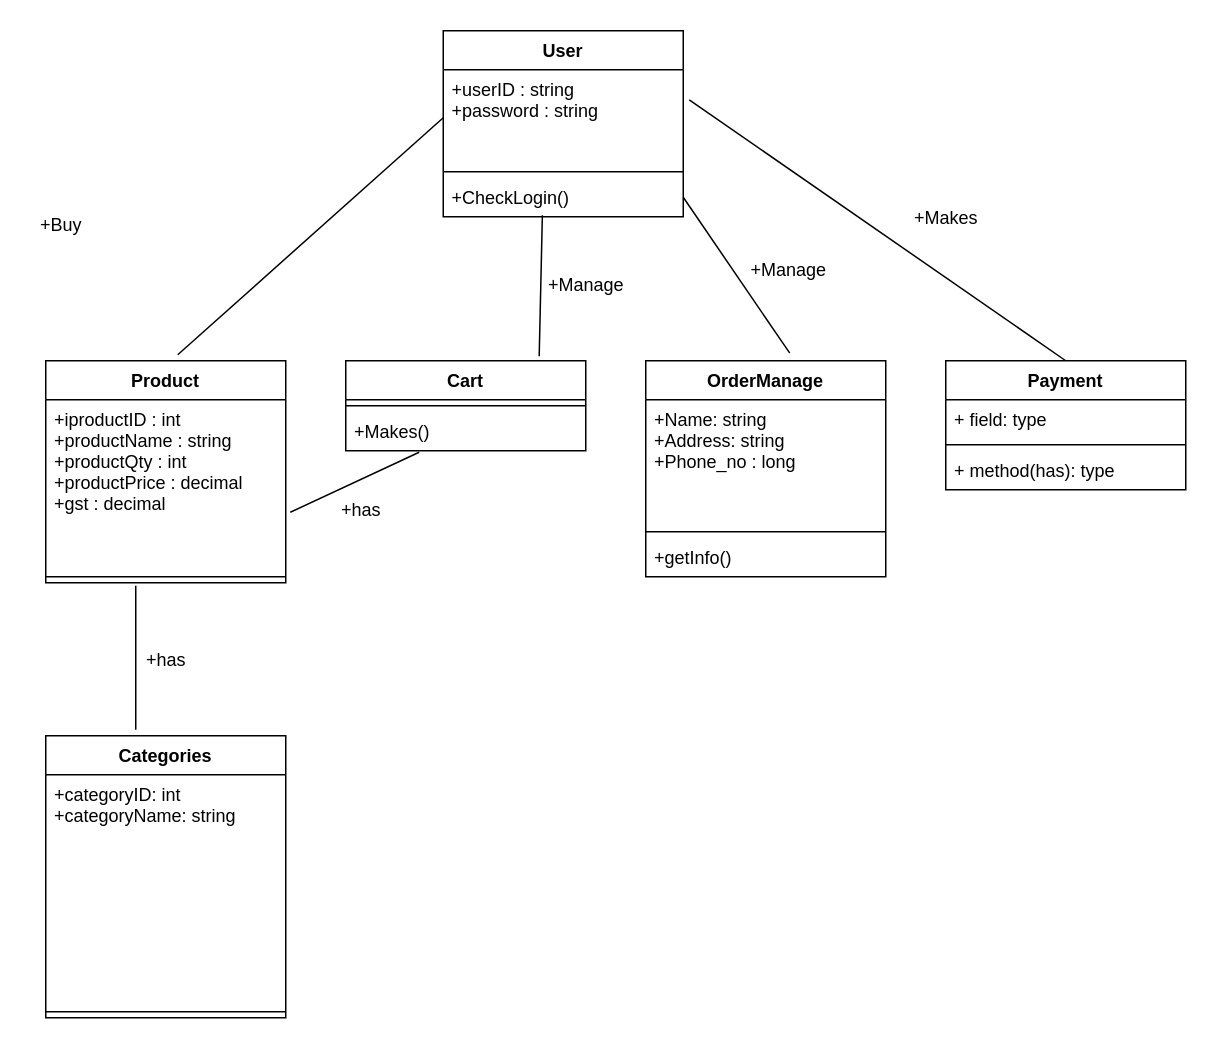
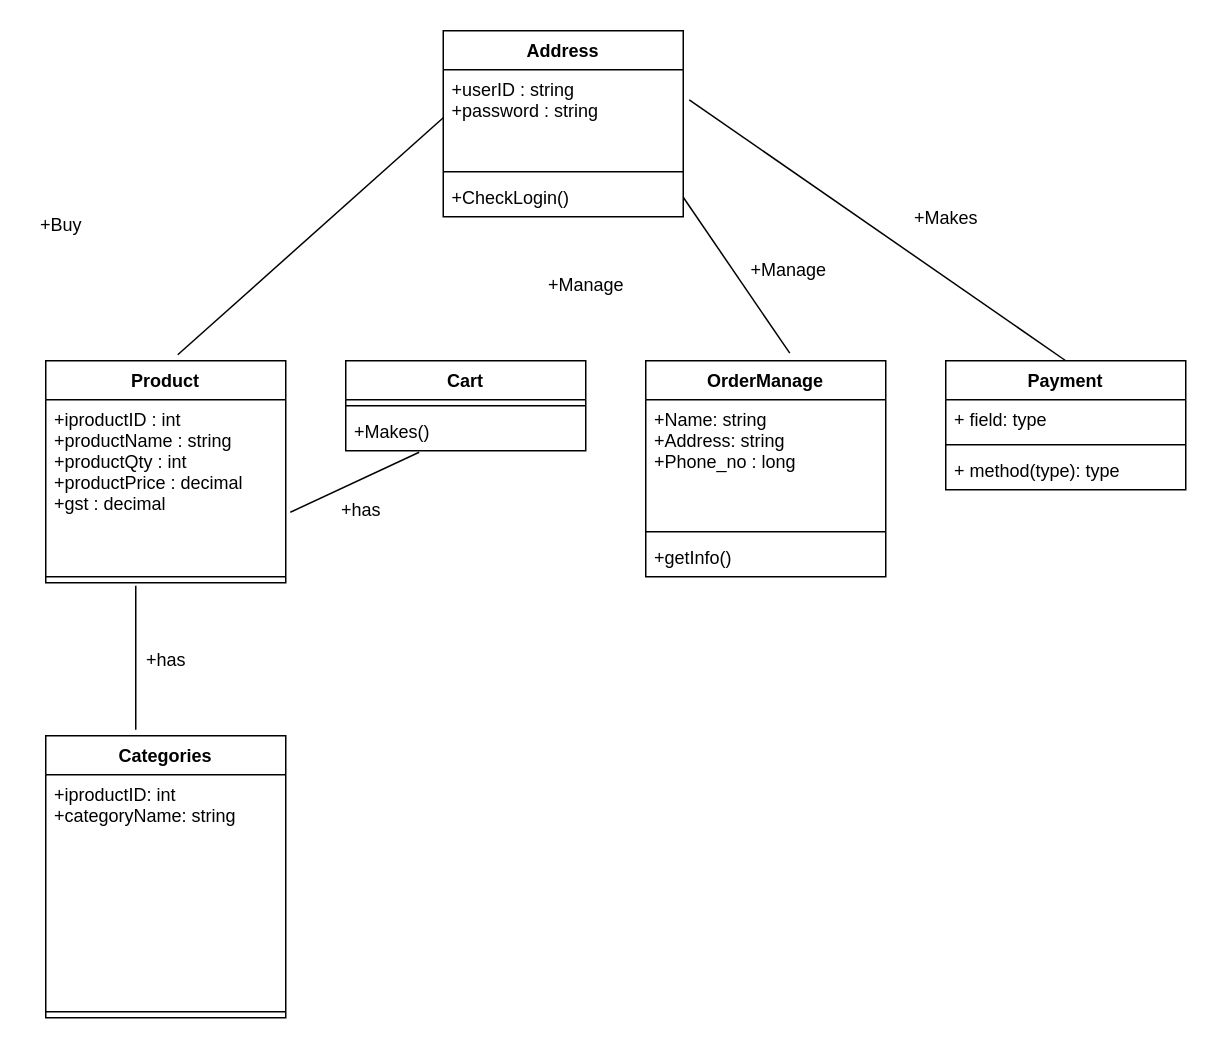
(563, 51) -> (563, 51)
(541, 288) -> none
(1043, 471) -> (1048, 471)
(128, 795) -> (125, 795)
